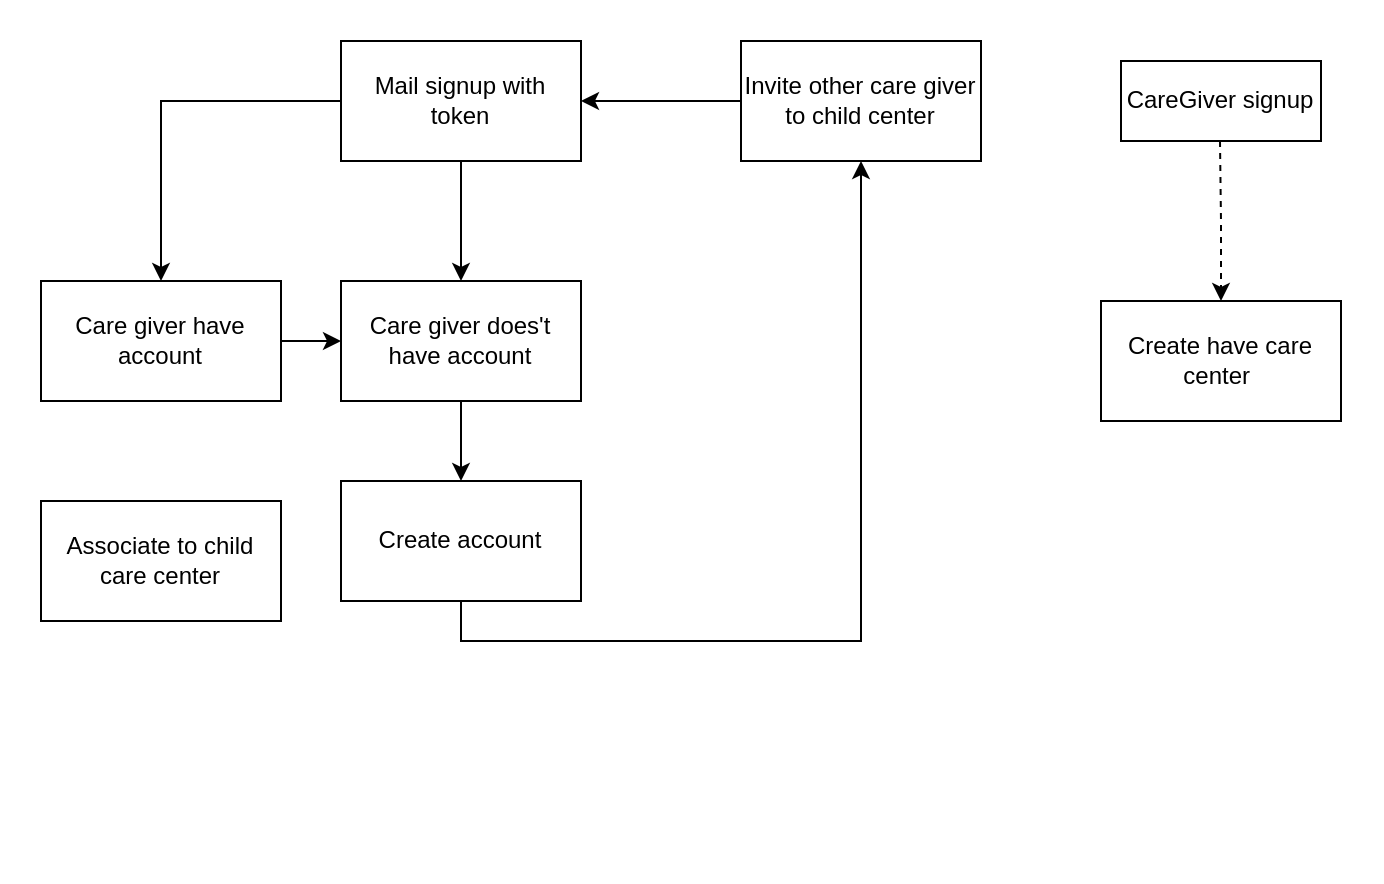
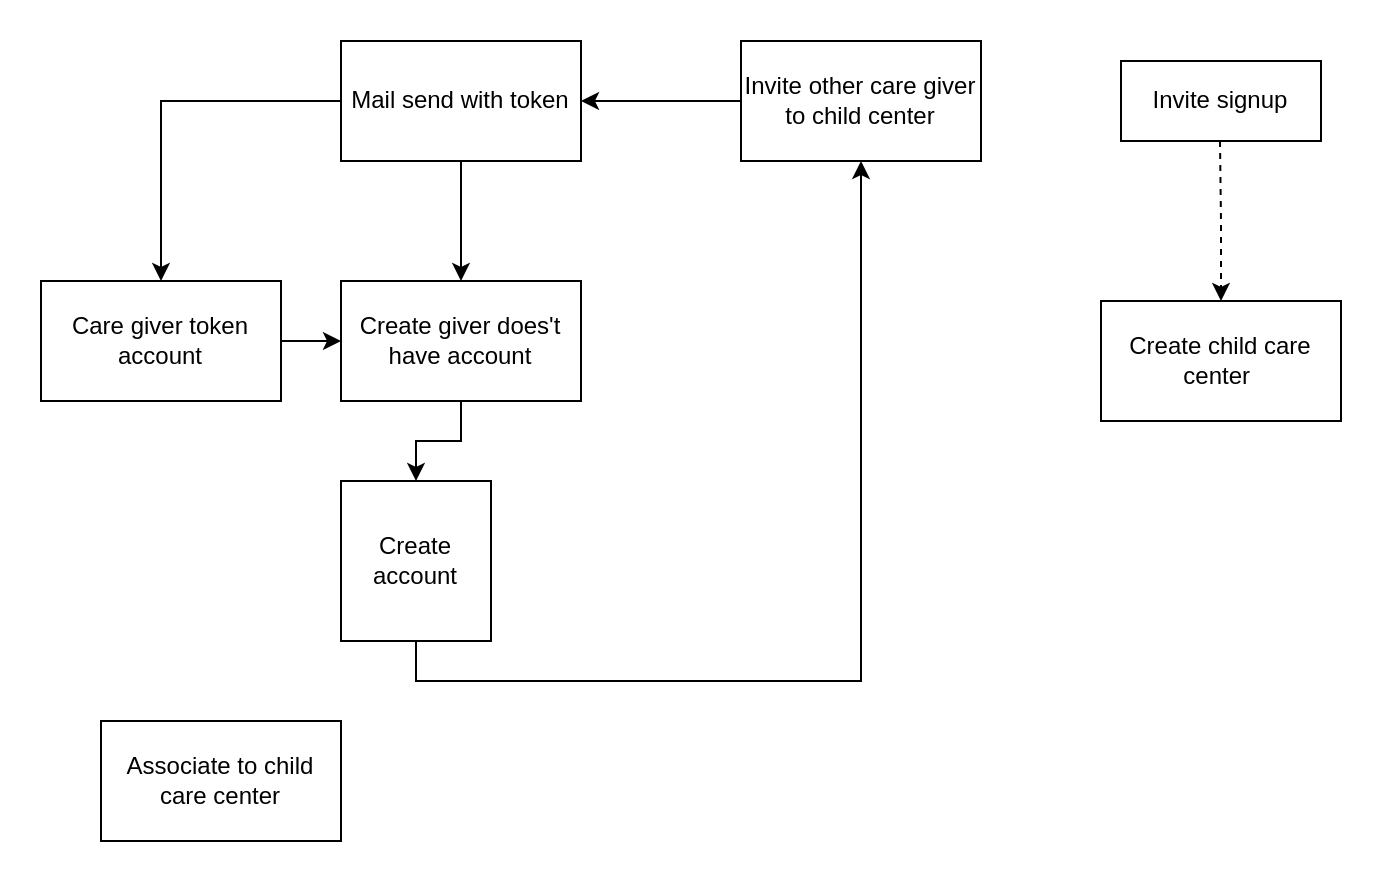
(461, 101) -> (461, 101)
(1221, 101) -> (1221, 101)
(161, 341) -> (161, 341)
(461, 341) -> (461, 341)
(1221, 361) -> (1221, 361)
(461, 541) -> (416, 561)
(161, 561) -> (221, 781)
